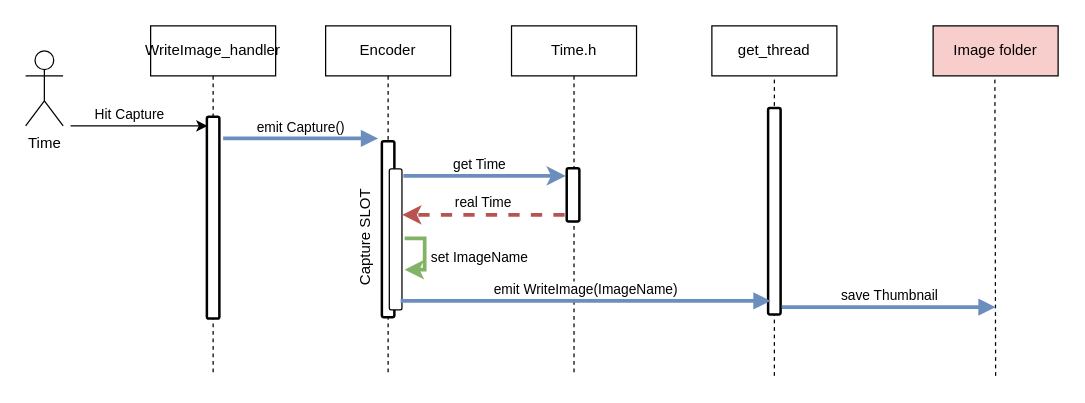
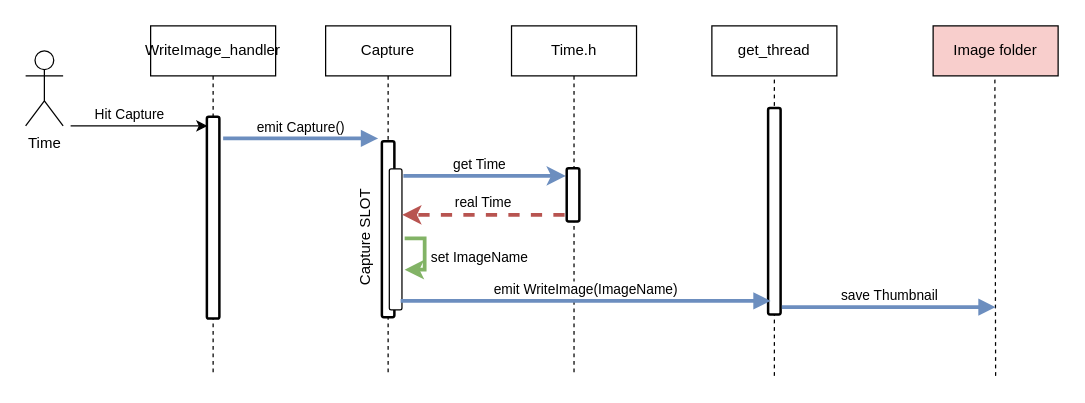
(388, 51) -> (388, 51)
